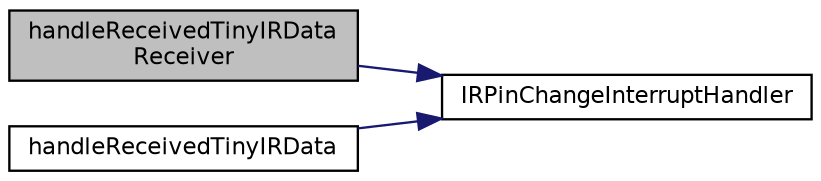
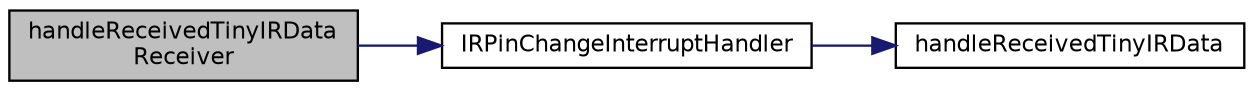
(388, 125) -> (842, 46)
